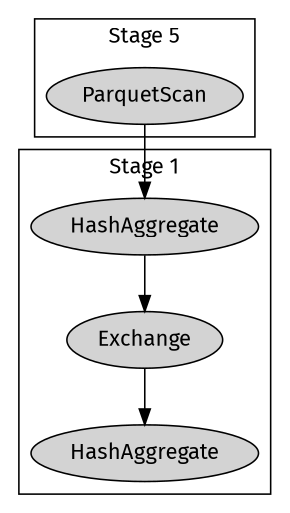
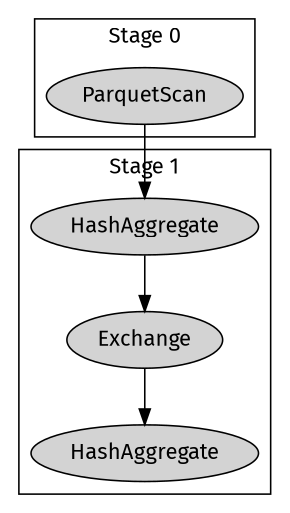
(145, 37) -> (145, 37)
